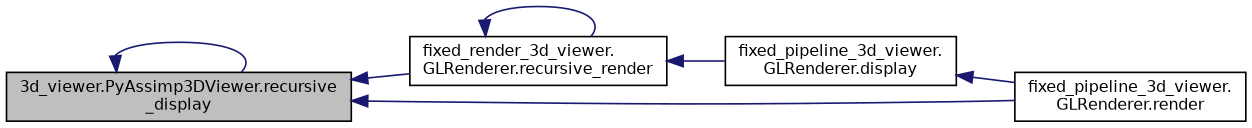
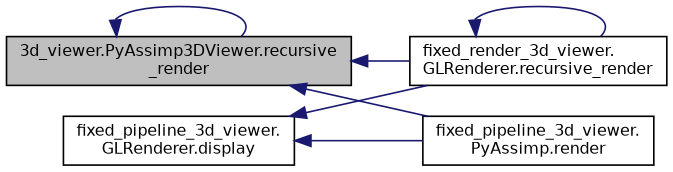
(704, 61) -> (382, 96)
(179, 97) -> (179, 61)
(1130, 97) -> (538, 141)
